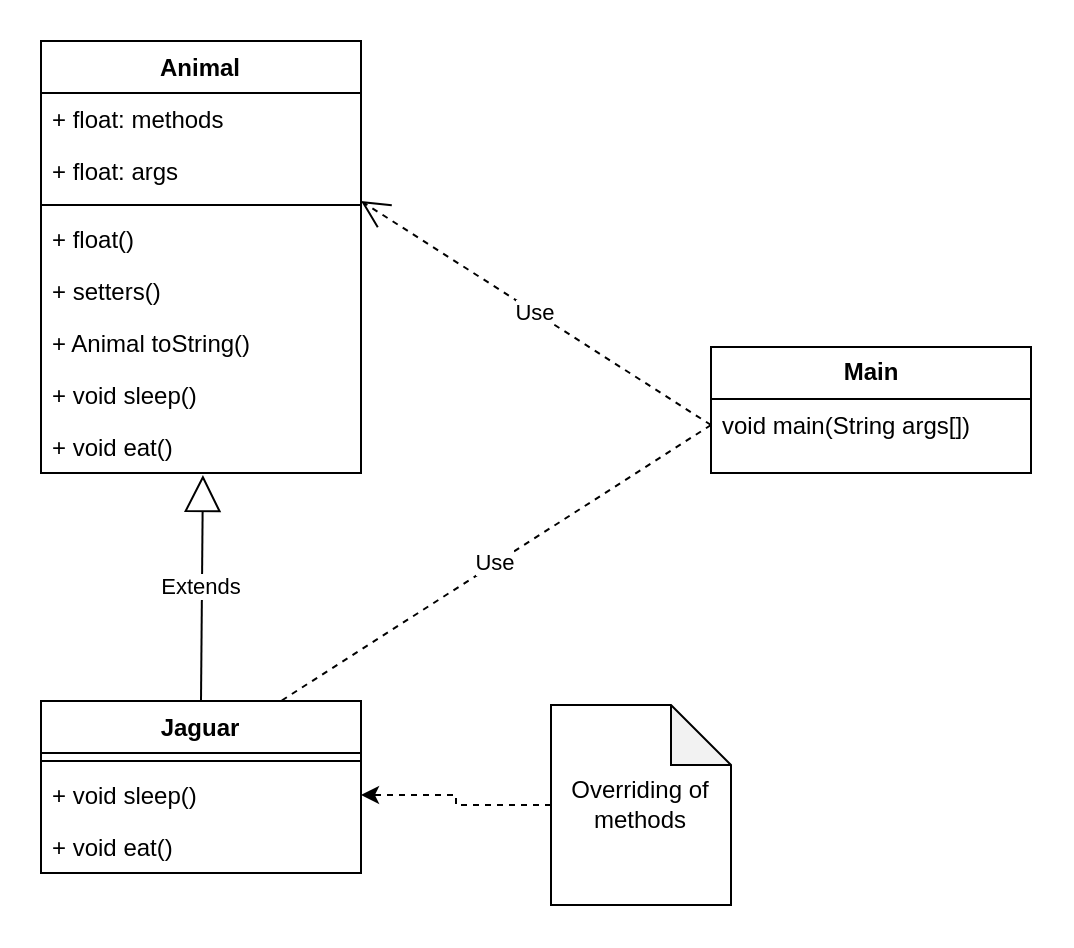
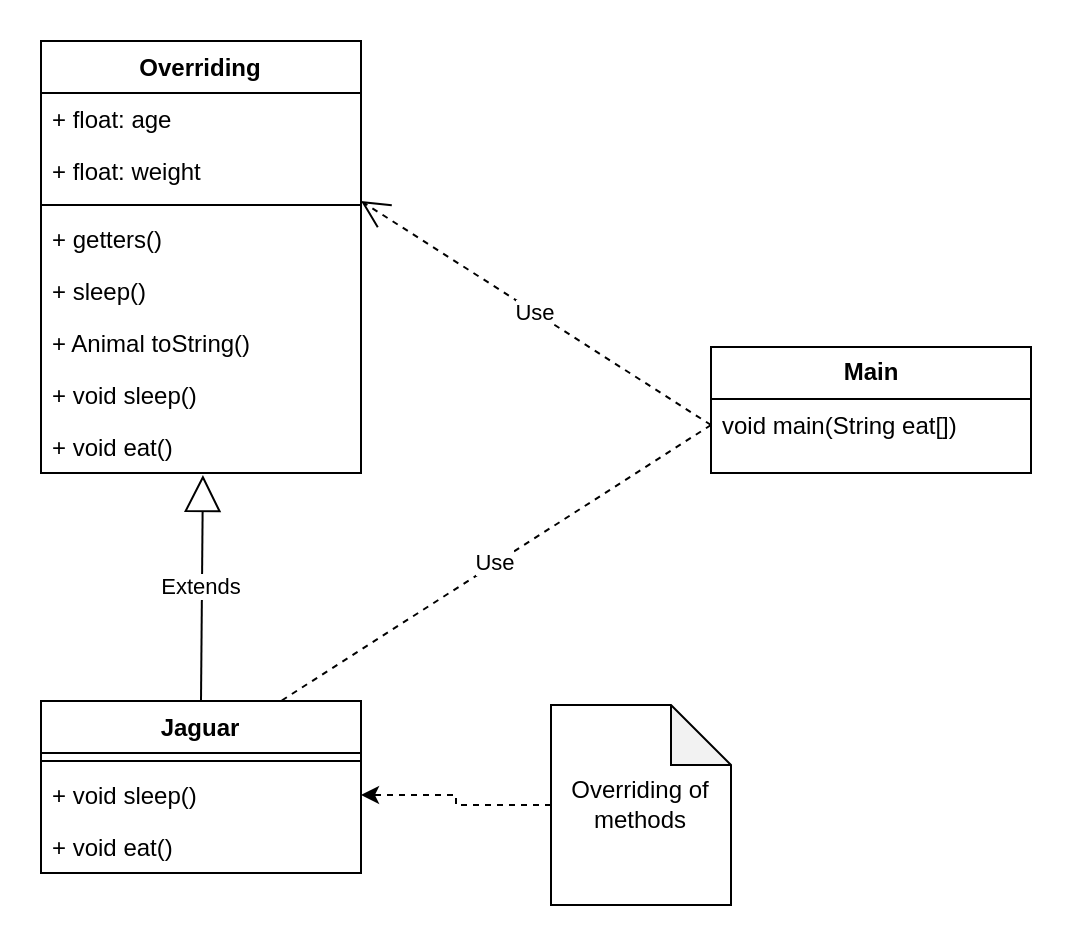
(200, 68) -> (200, 68)
(147, 120) -> (120, 120)
(127, 172) -> (137, 172)
(106, 240) -> (123, 240)
(123, 292) -> (106, 292)
(869, 427) -> (862, 427)
